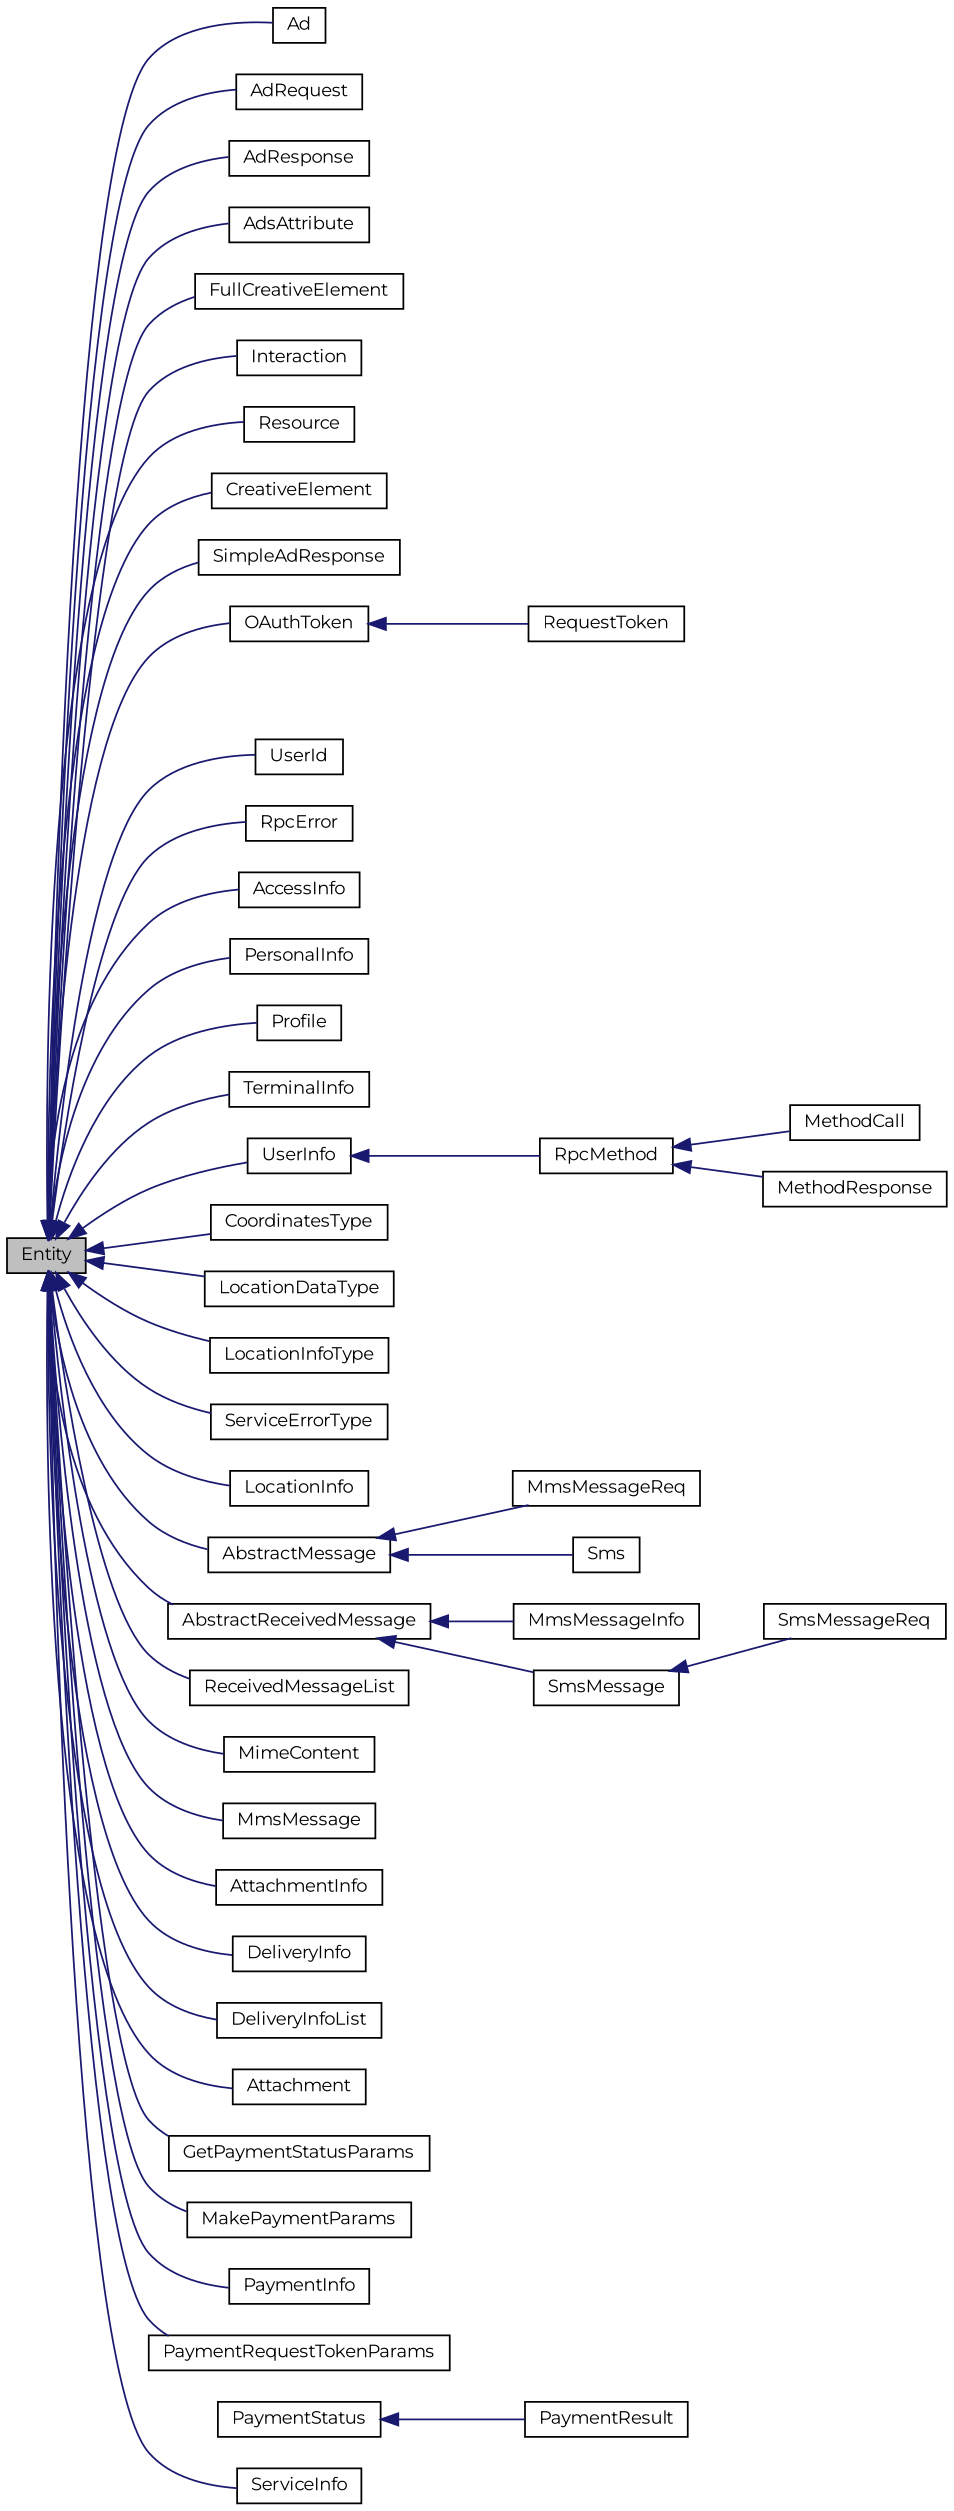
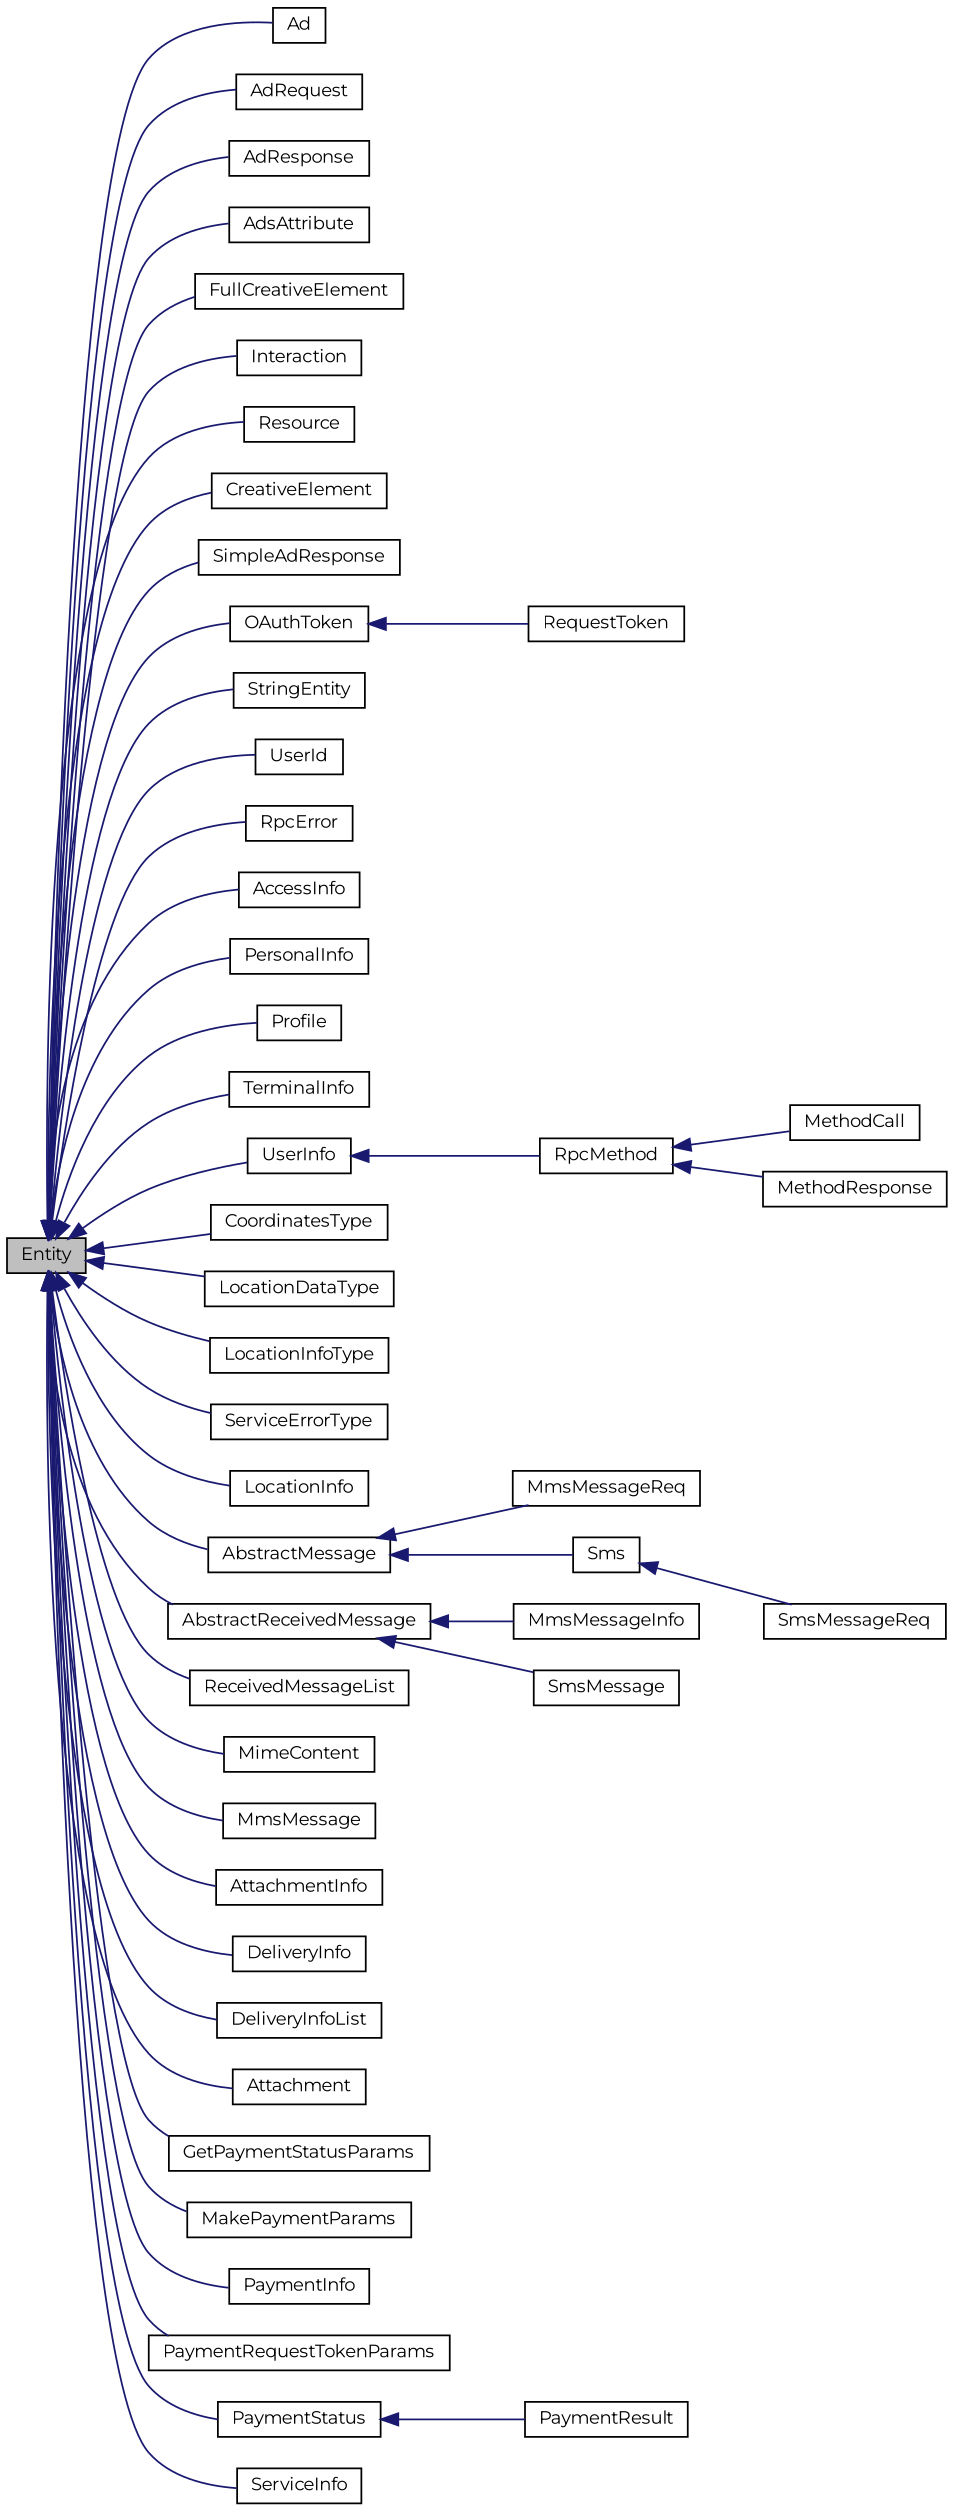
none -> (299, 690)
(739, 1652) -> (724, 1586)
none -> (73, 1881)
